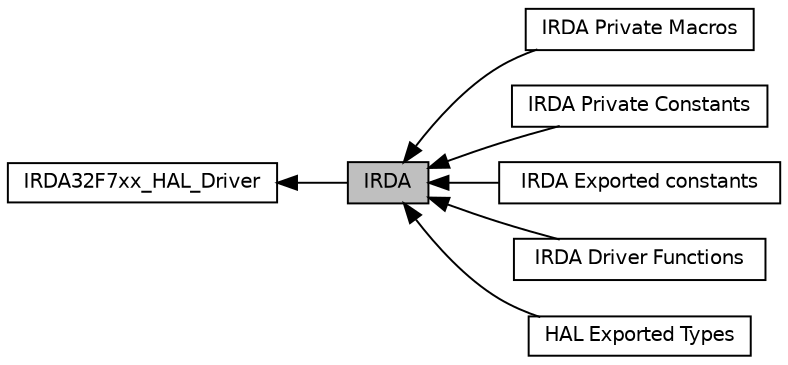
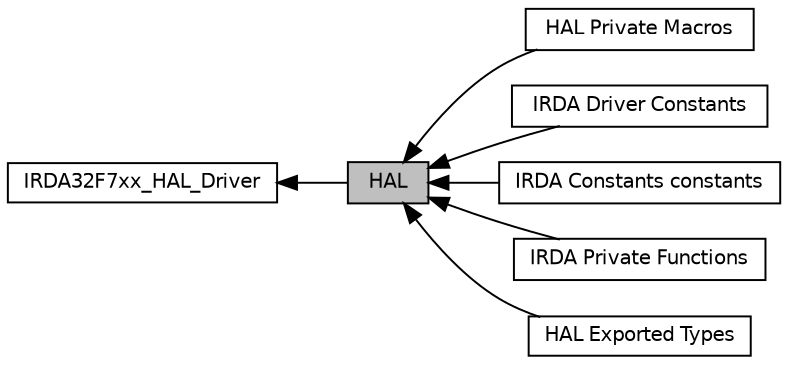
(640, 29) -> (640, 29)
(640, 106) -> (640, 106)
(388, 183) -> (388, 183)
(640, 183) -> (640, 183)
(640, 259) -> (640, 259)
